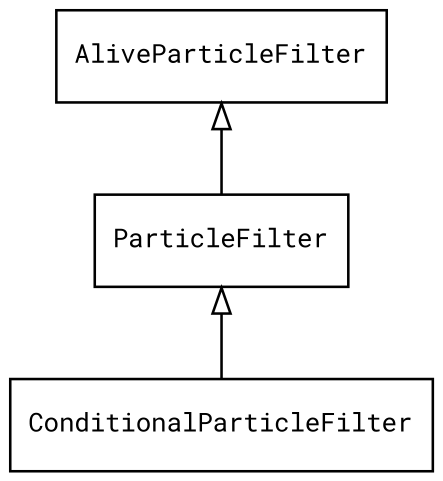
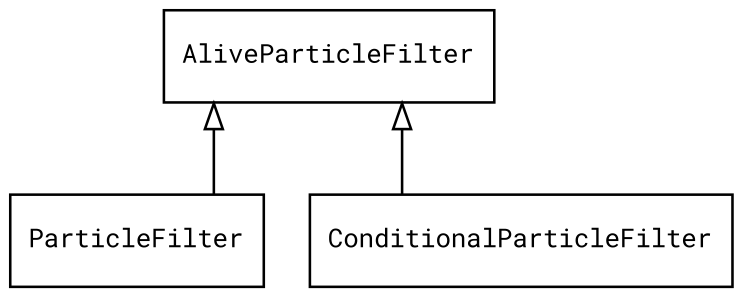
(222, 346) -> (402, 162)
